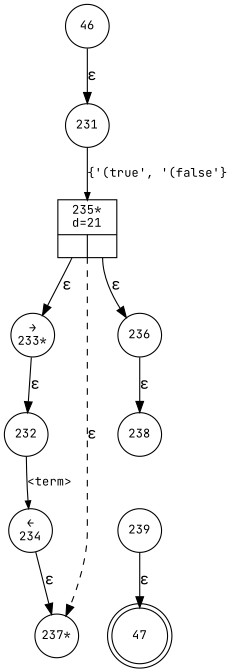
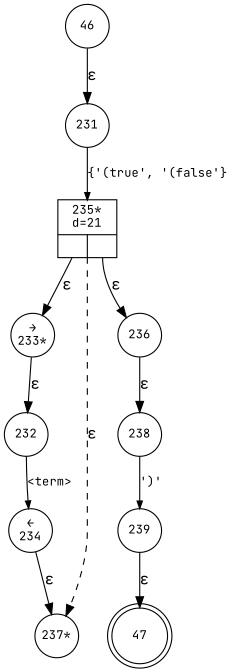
none -> (140, 479)
